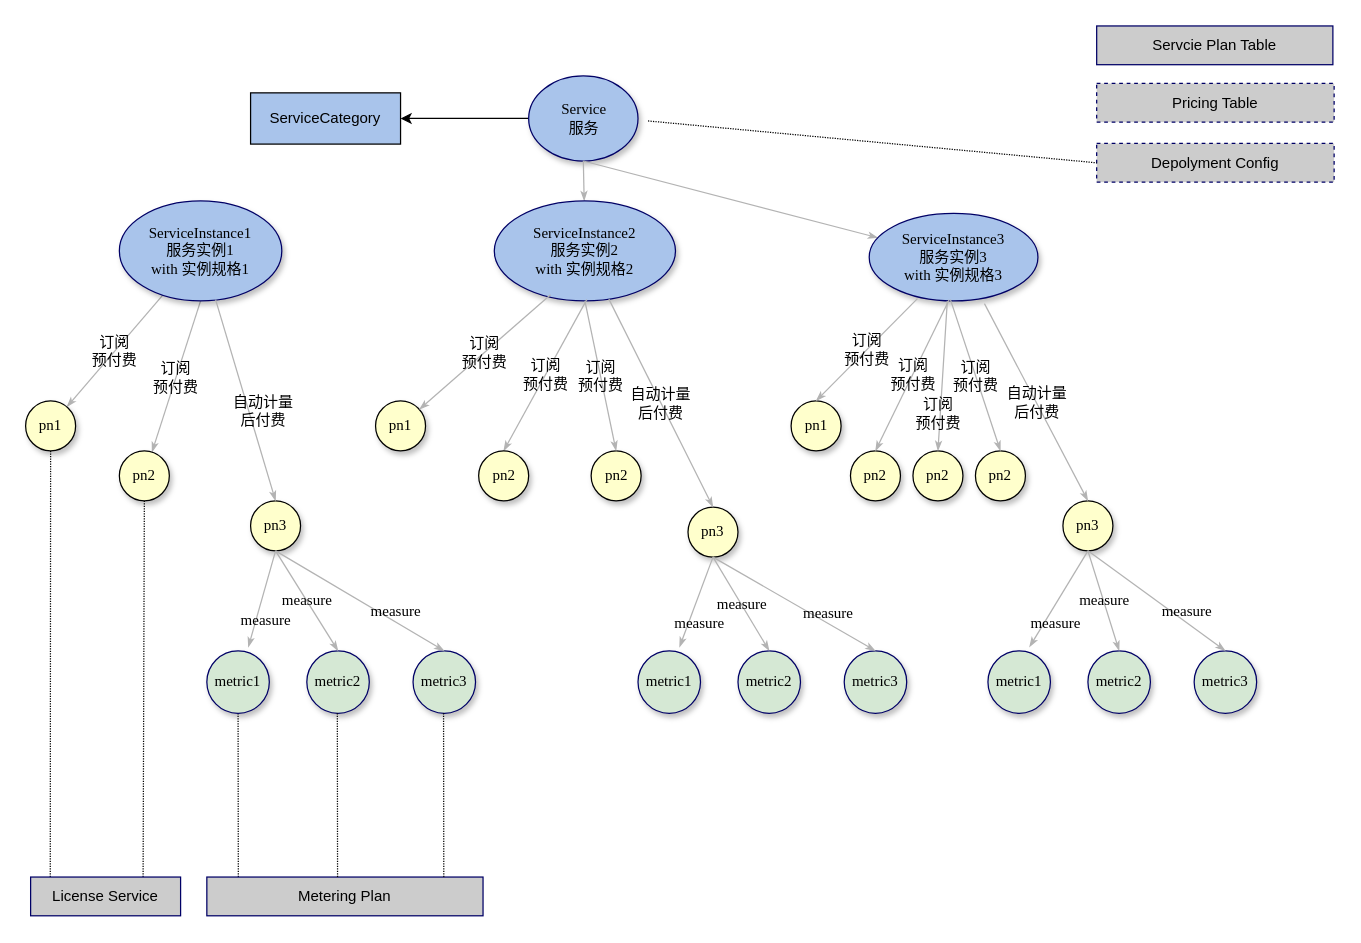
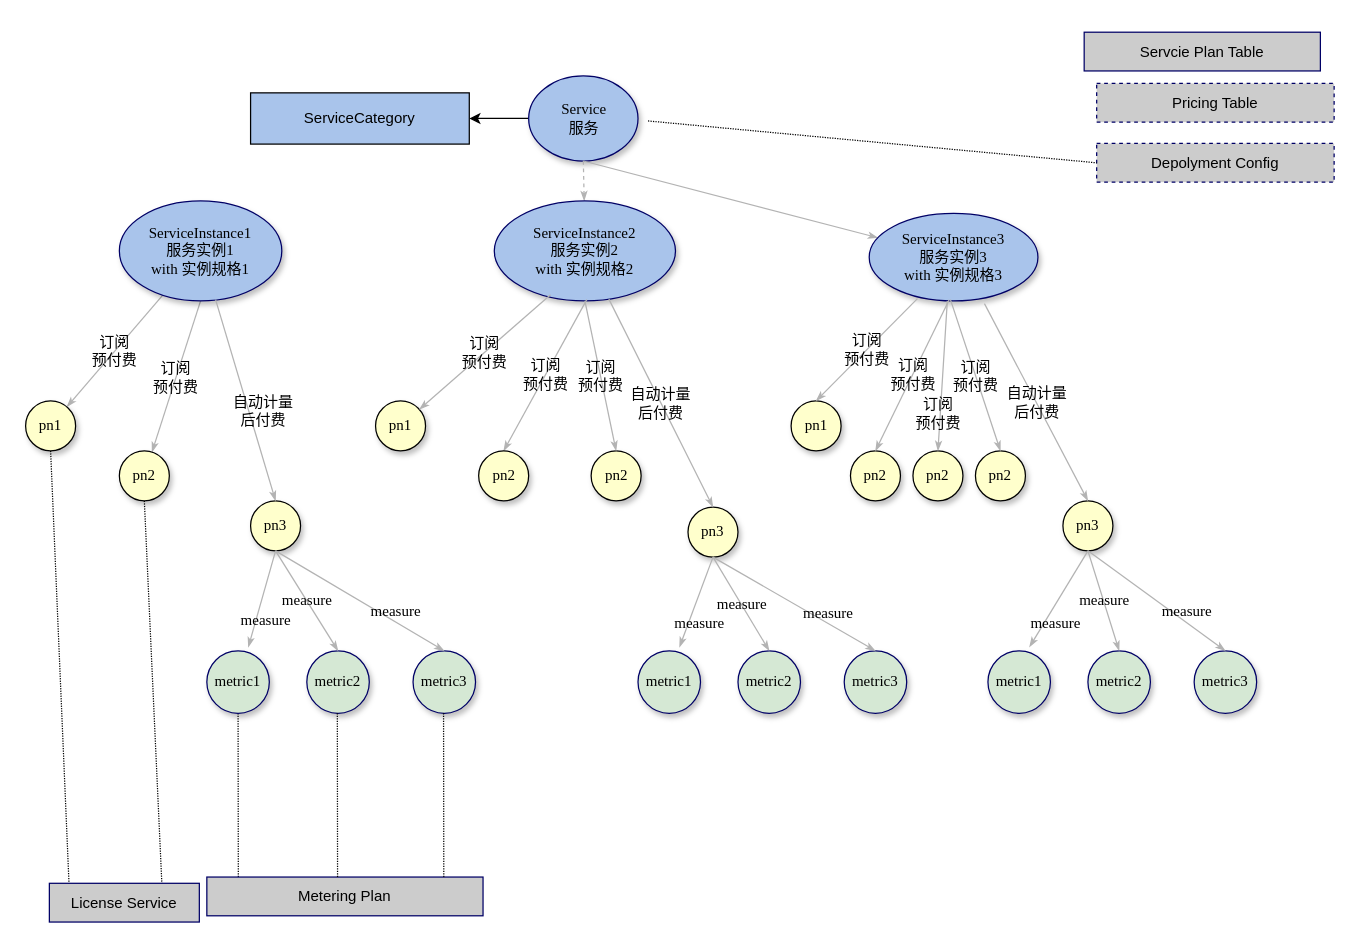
(1215, 45) -> (1203, 51)
(326, 118) -> (360, 118)
(584, 177) -> (584, 177)
(106, 896) -> (124, 903)
